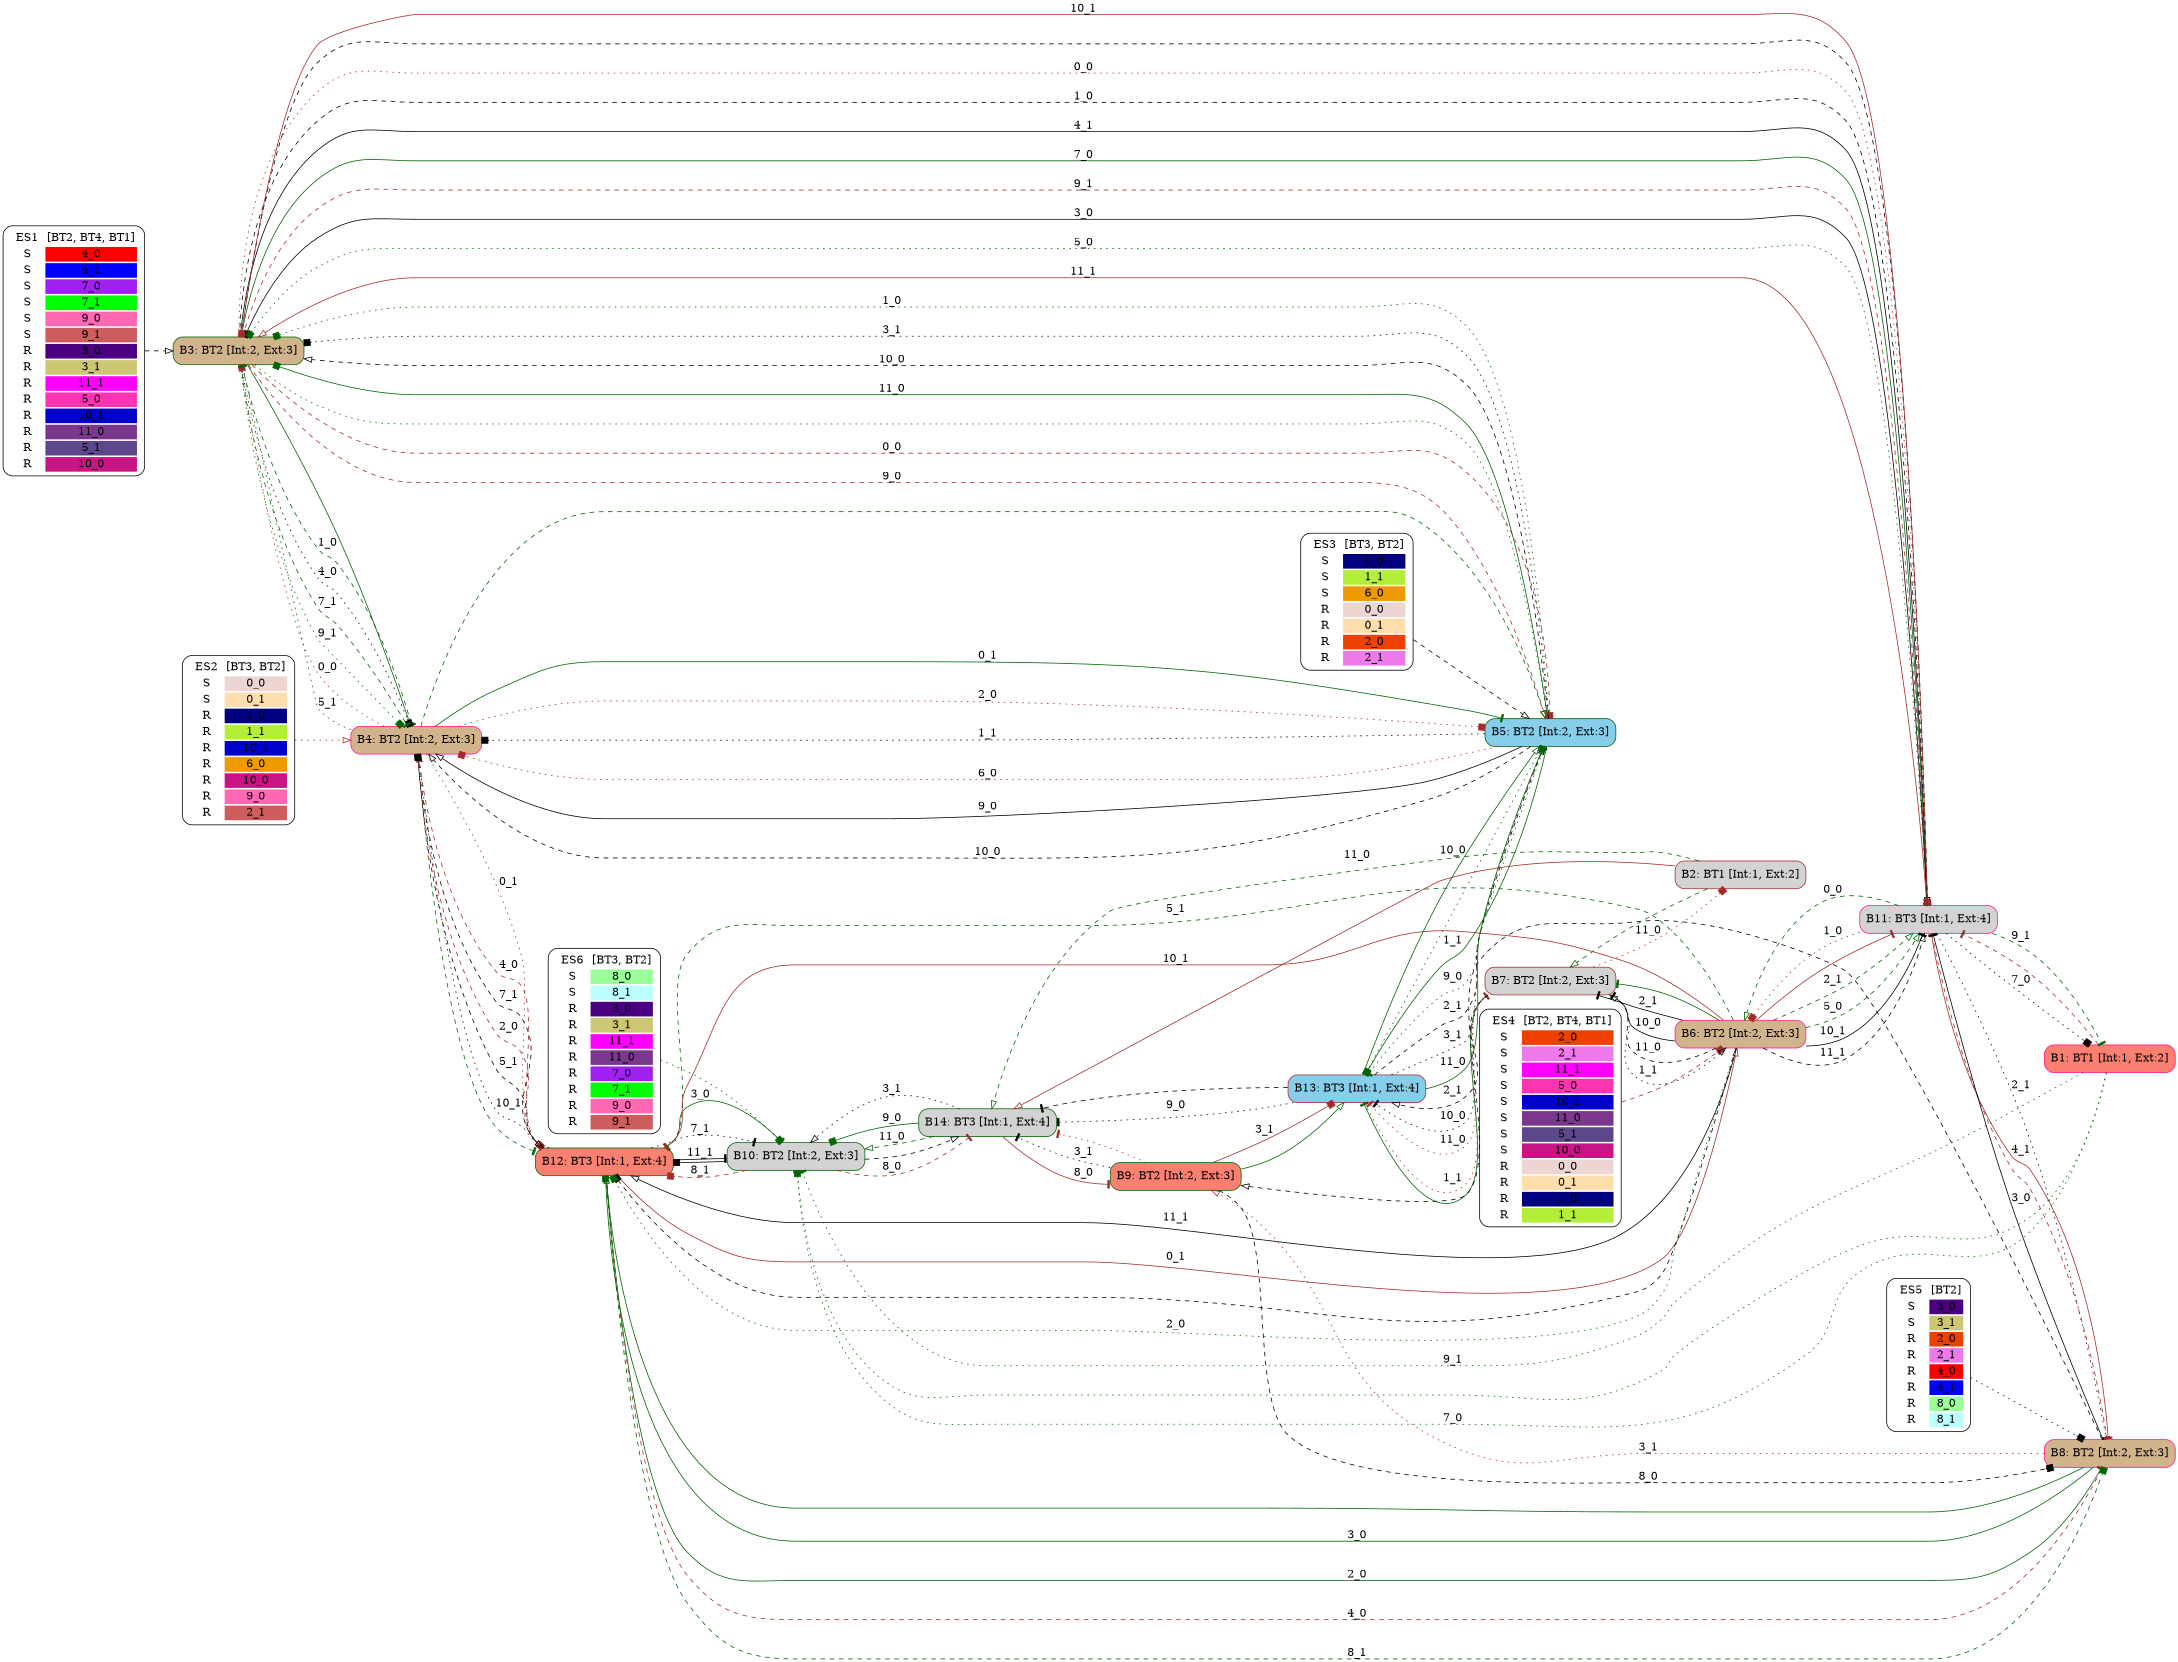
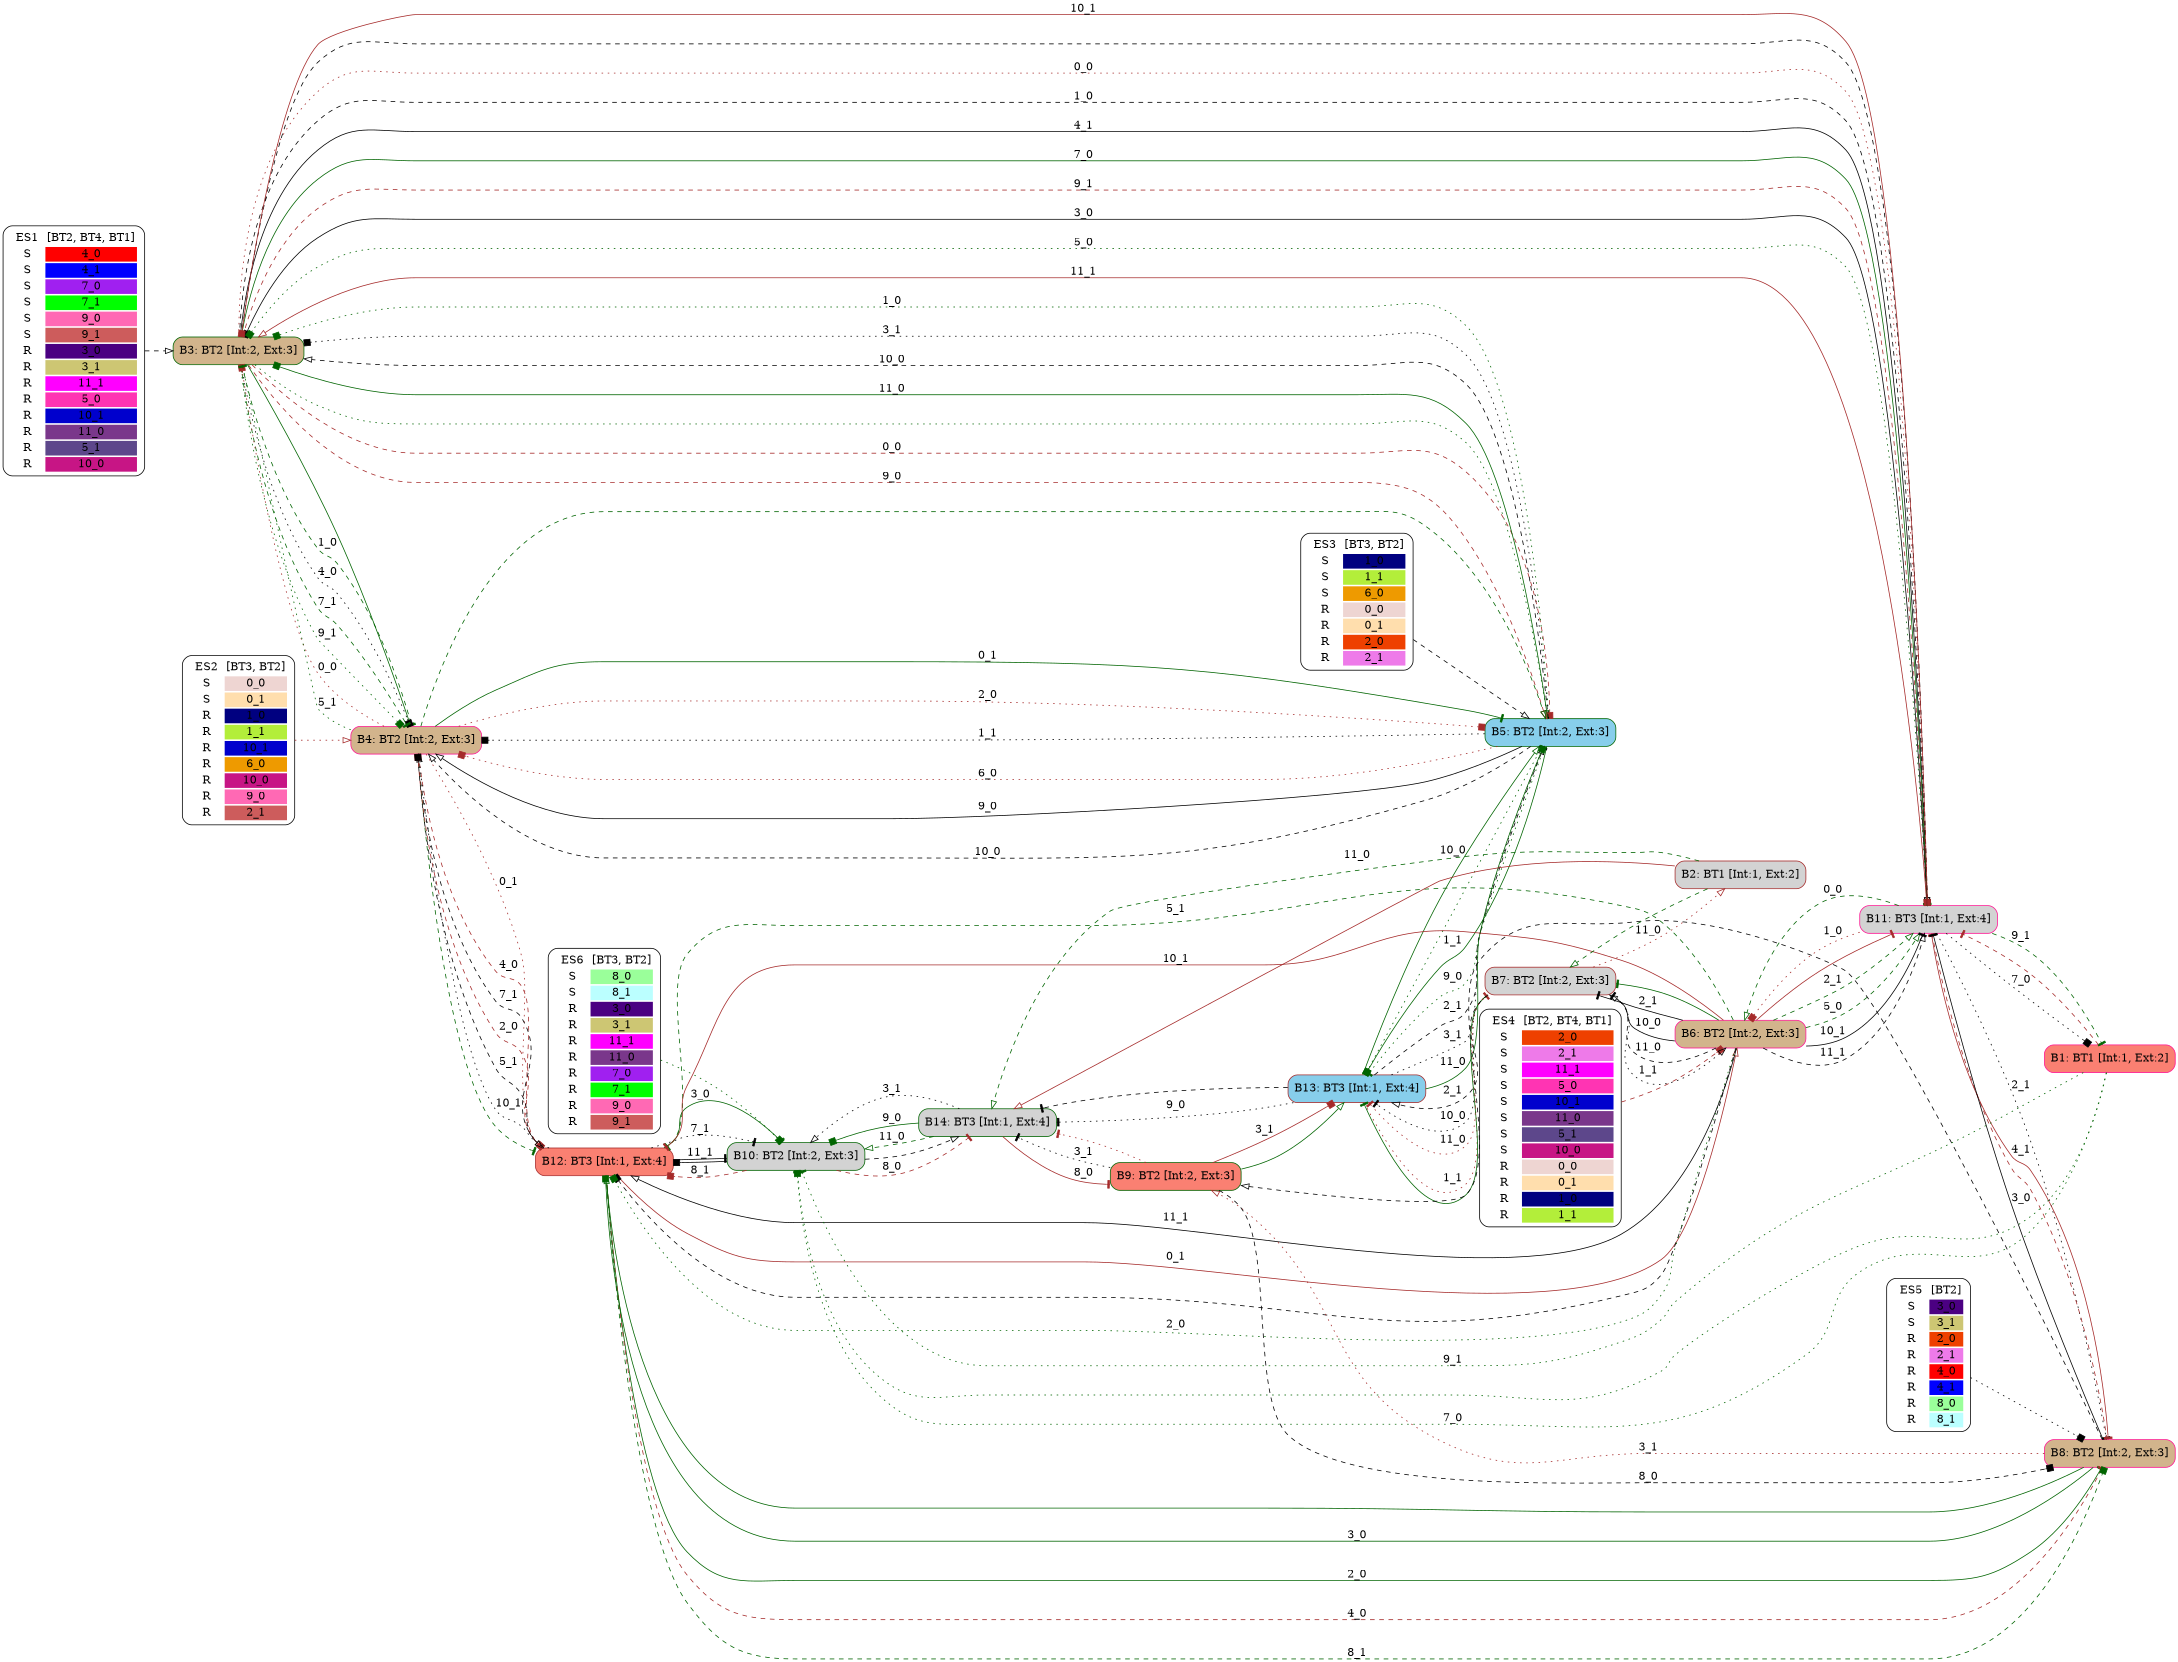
(1660, 937) -> (1660, 937)
(604, 1162) -> (604, 1162)
